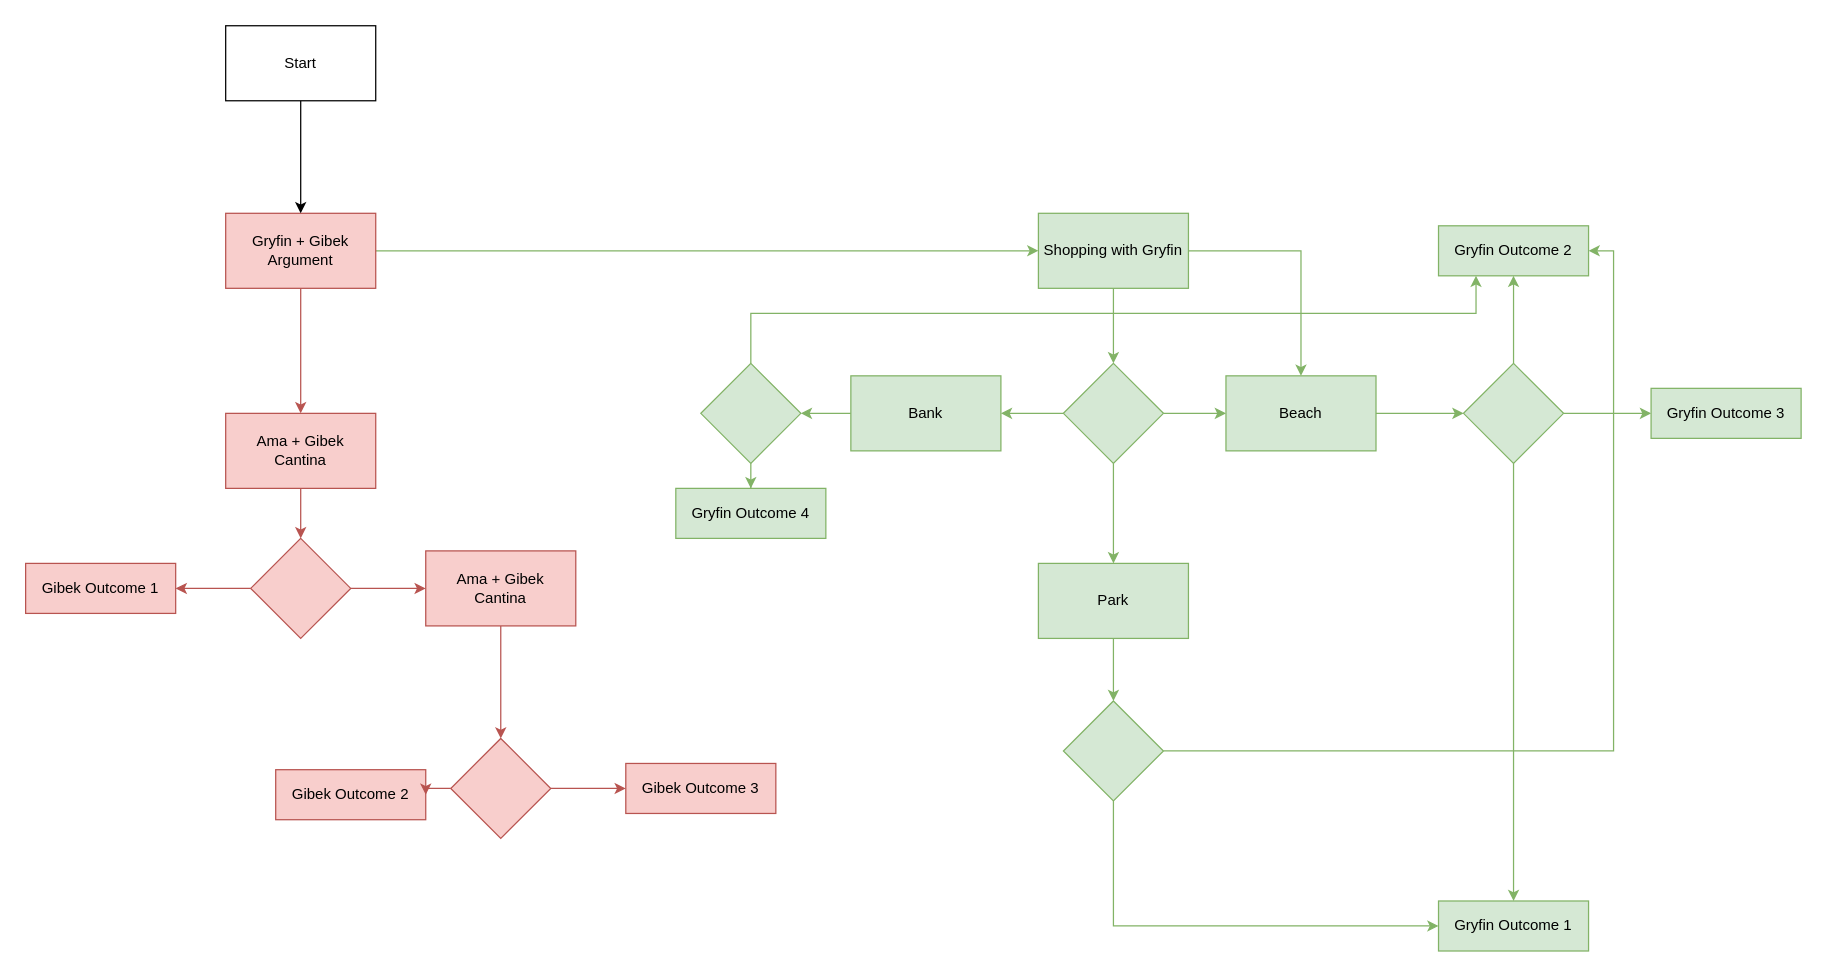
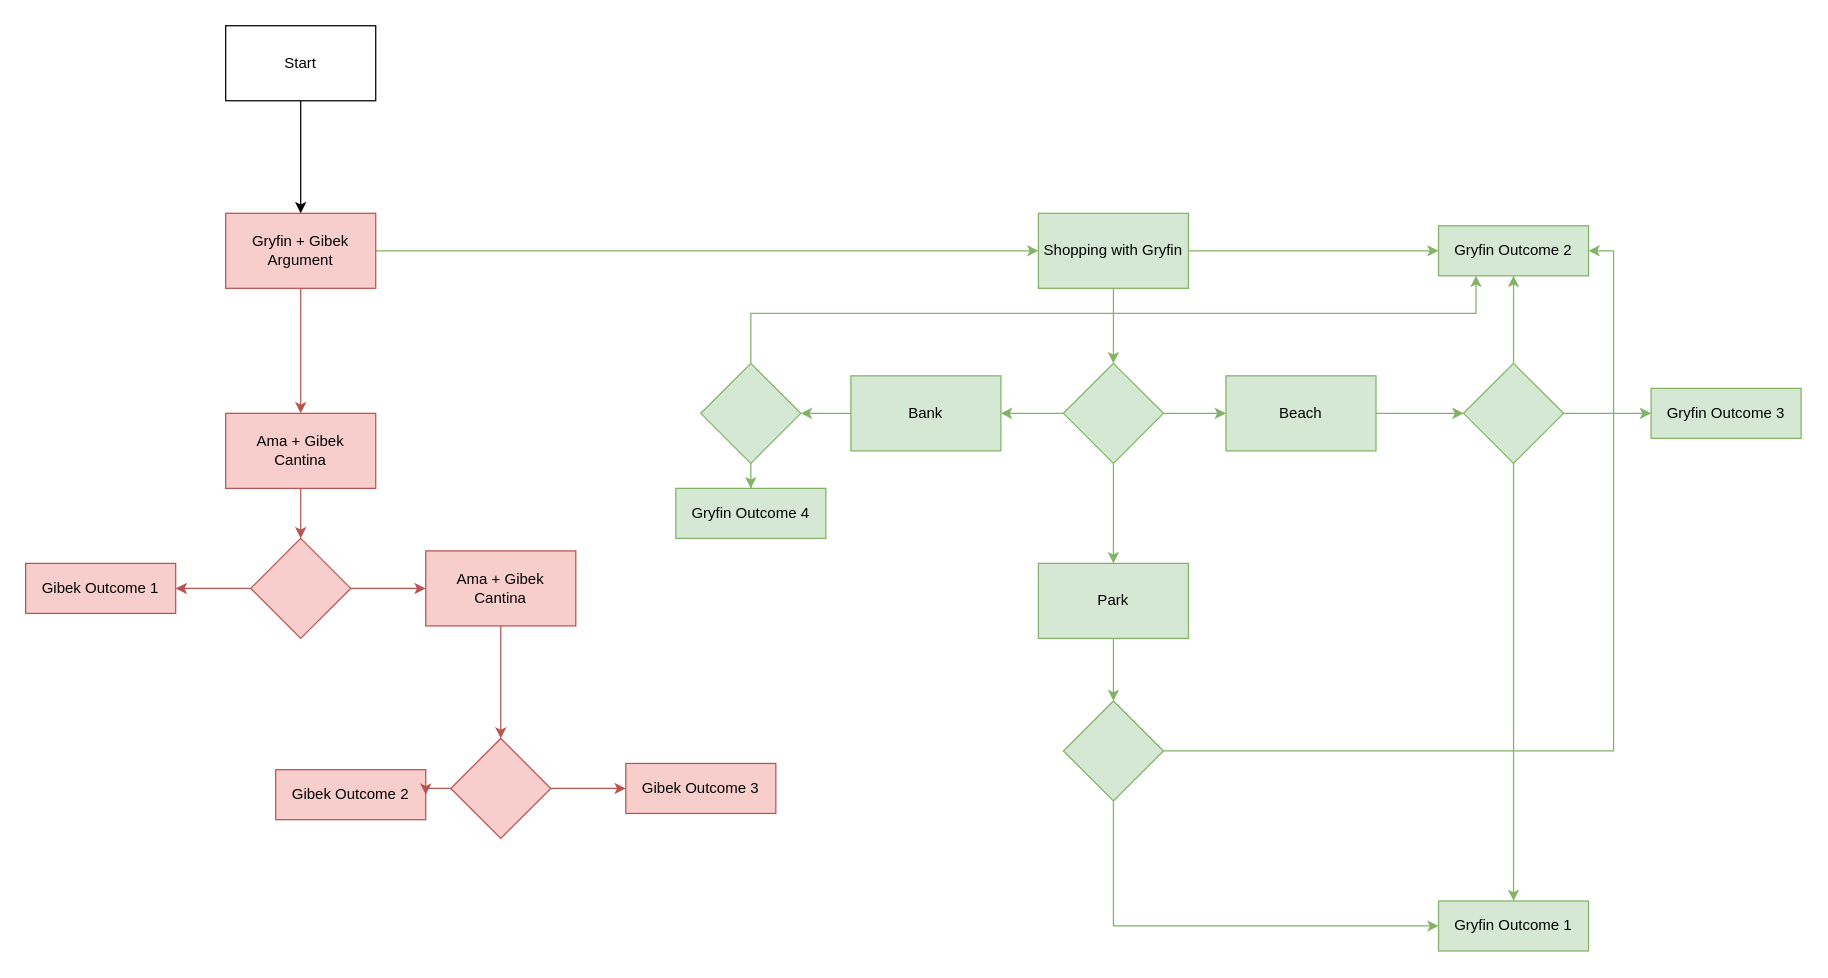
(1301, 308) -> (1364, 251)
